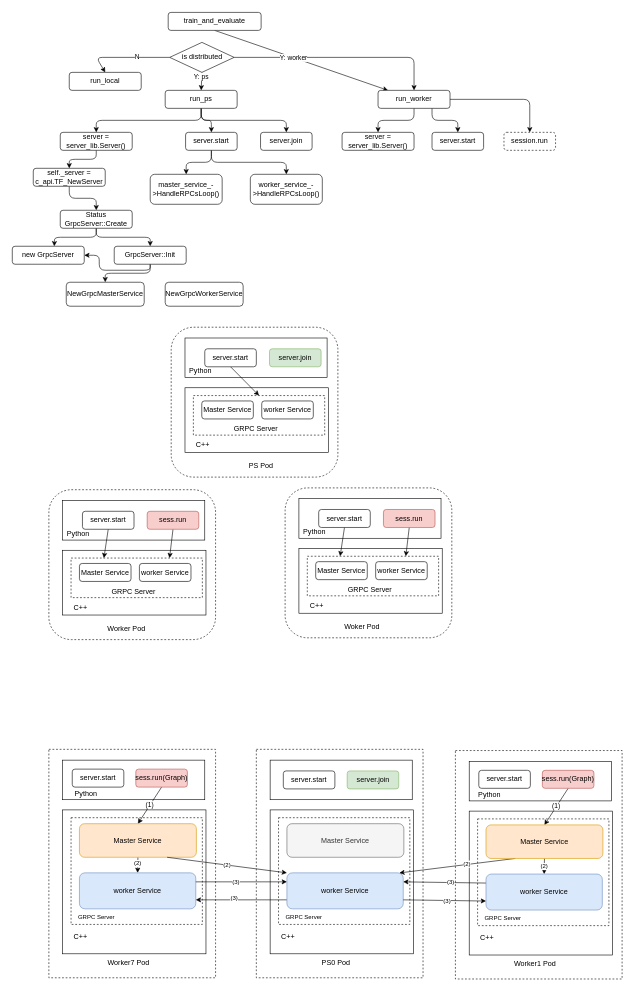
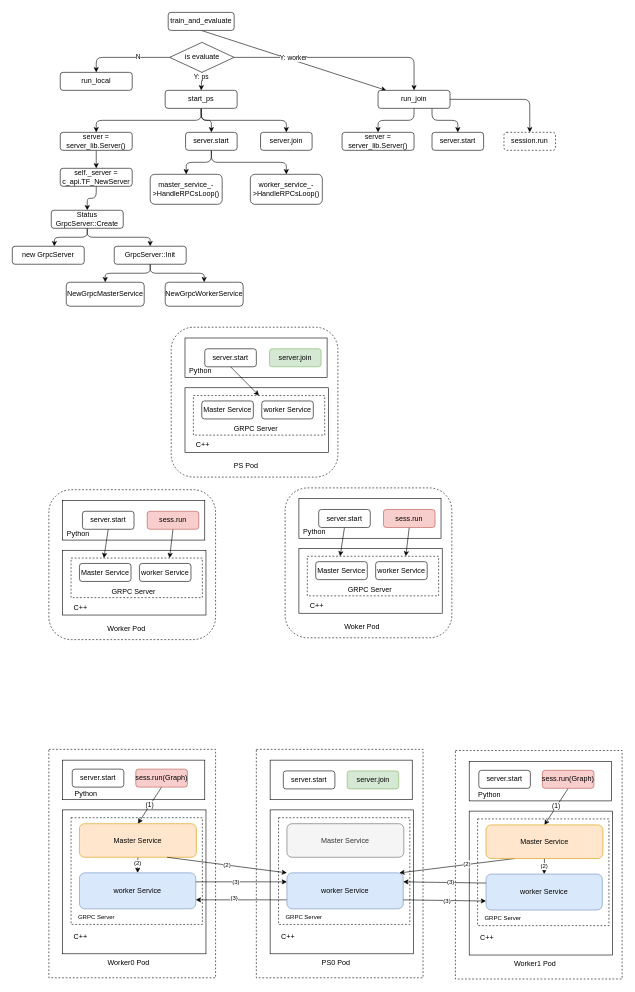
(215, 21) -> (201, 21)
(203, 57) -> (203, 57)
(105, 81) -> (96, 81)
(201, 99) -> (201, 99)
(414, 99) -> (414, 99)
(69, 177) -> (96, 177)
(96, 219) -> (87, 219)
(94, 255) -> (203, 274)
(261, 467) -> (246, 467)
(129, 963) -> (129, 963)
